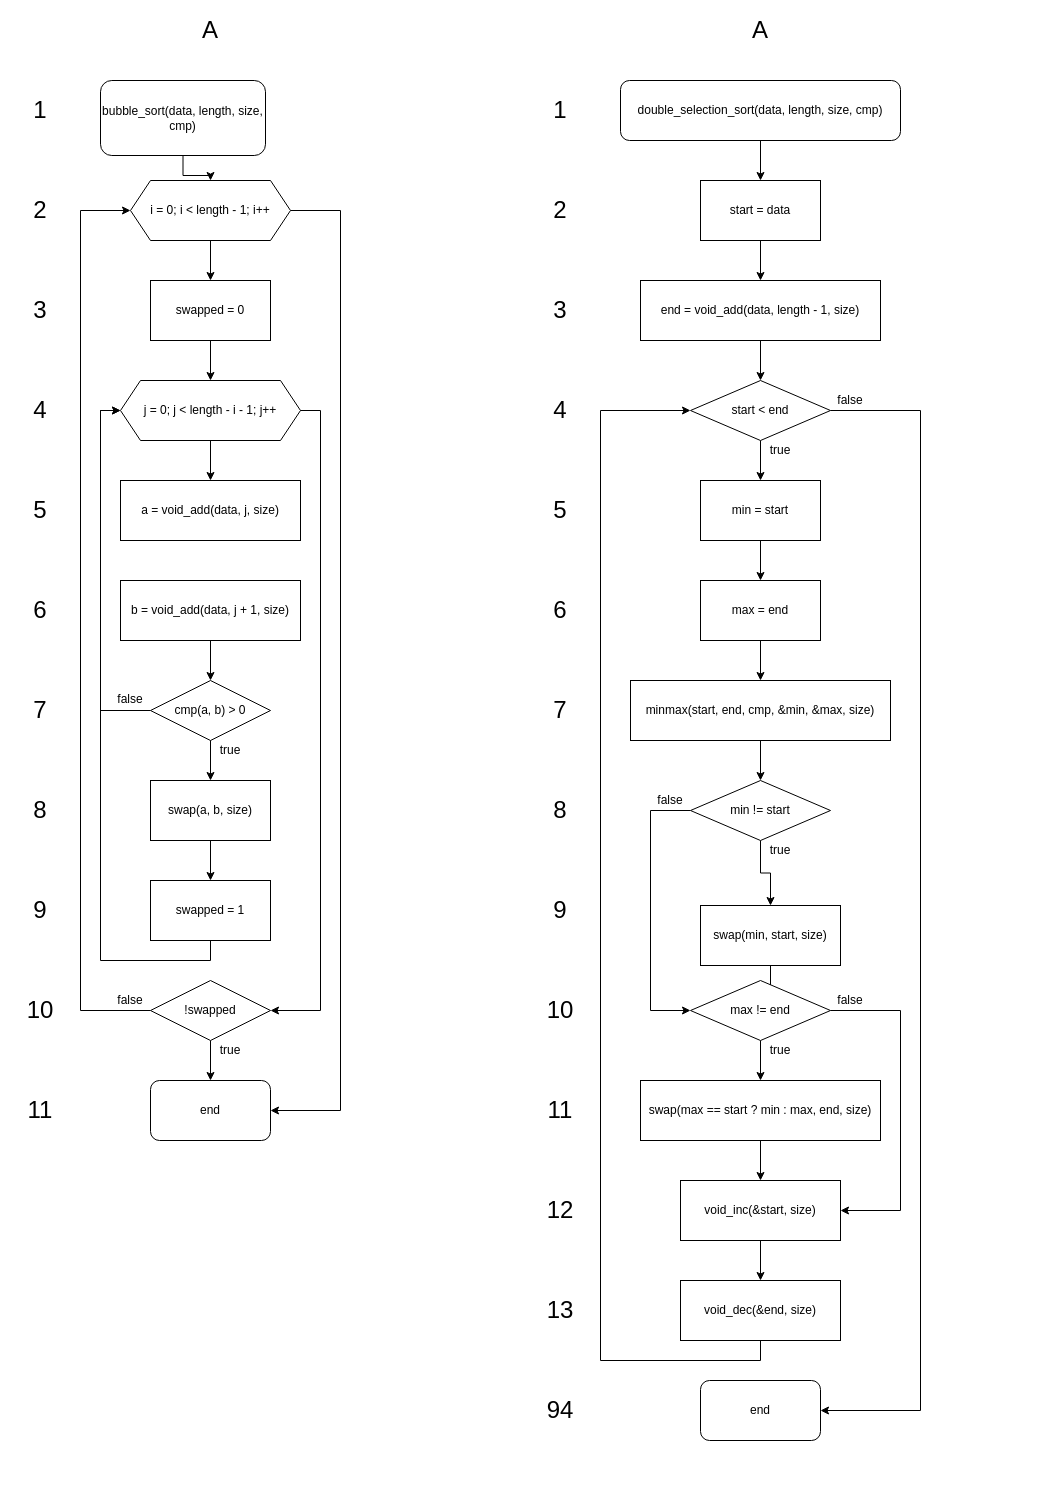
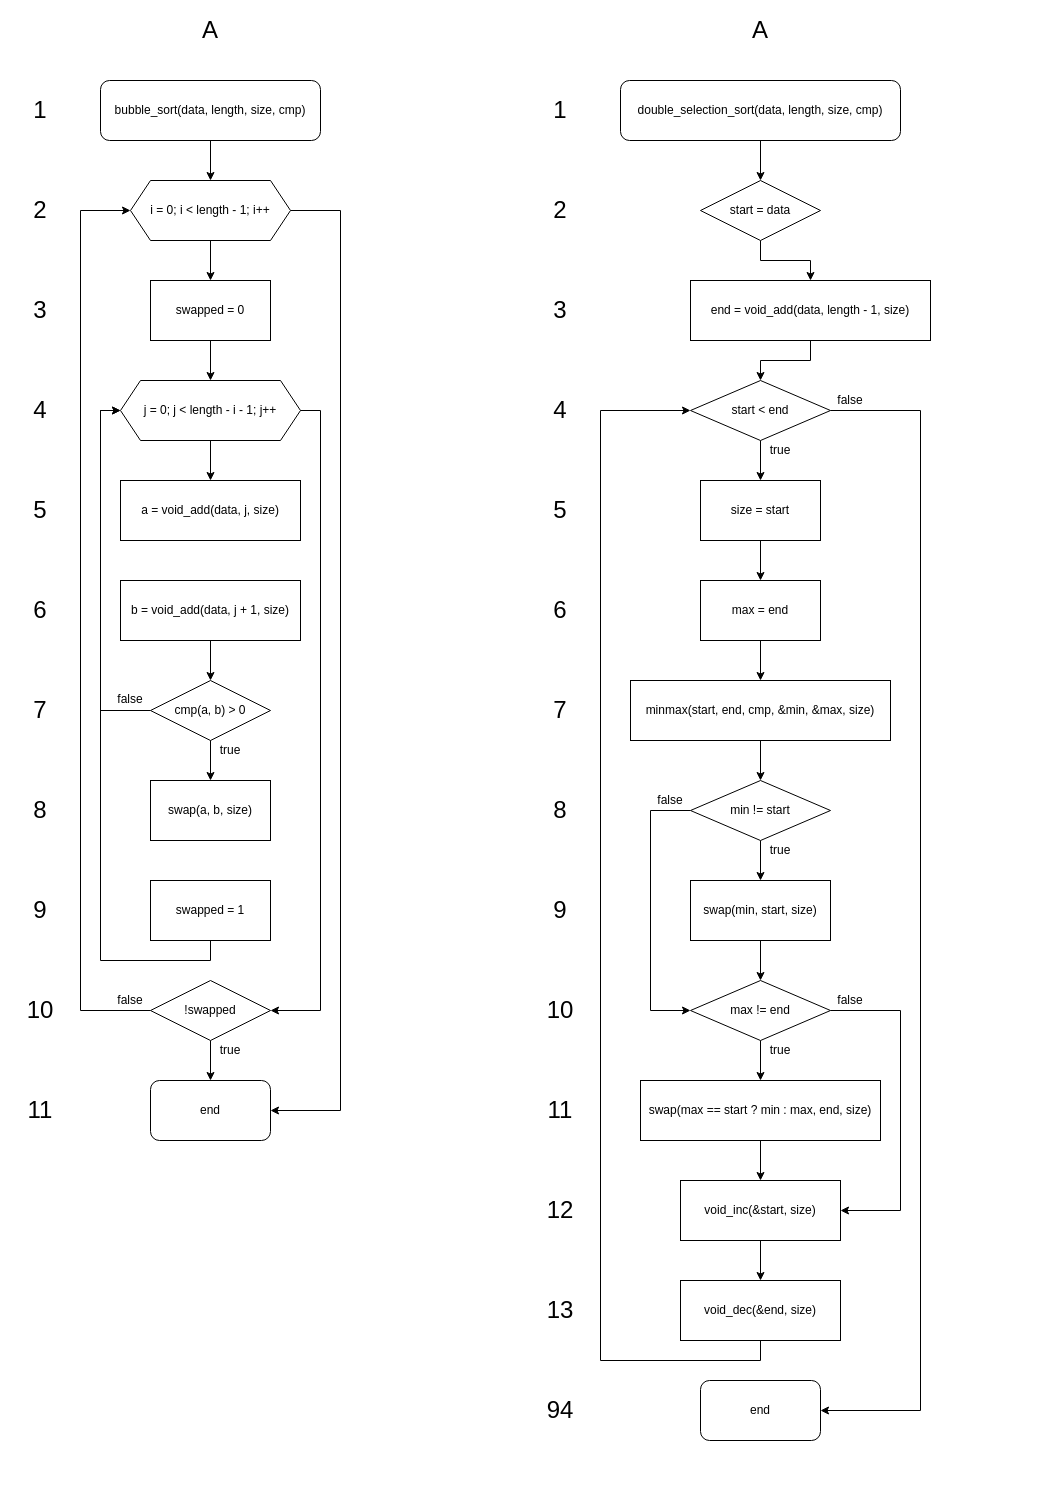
(183, 118) -> (211, 111)
(761, 211) -> (761, 211)
(761, 311) -> (811, 311)
(761, 511) -> (761, 511)
(211, 857) -> none
(771, 936) -> (761, 911)
